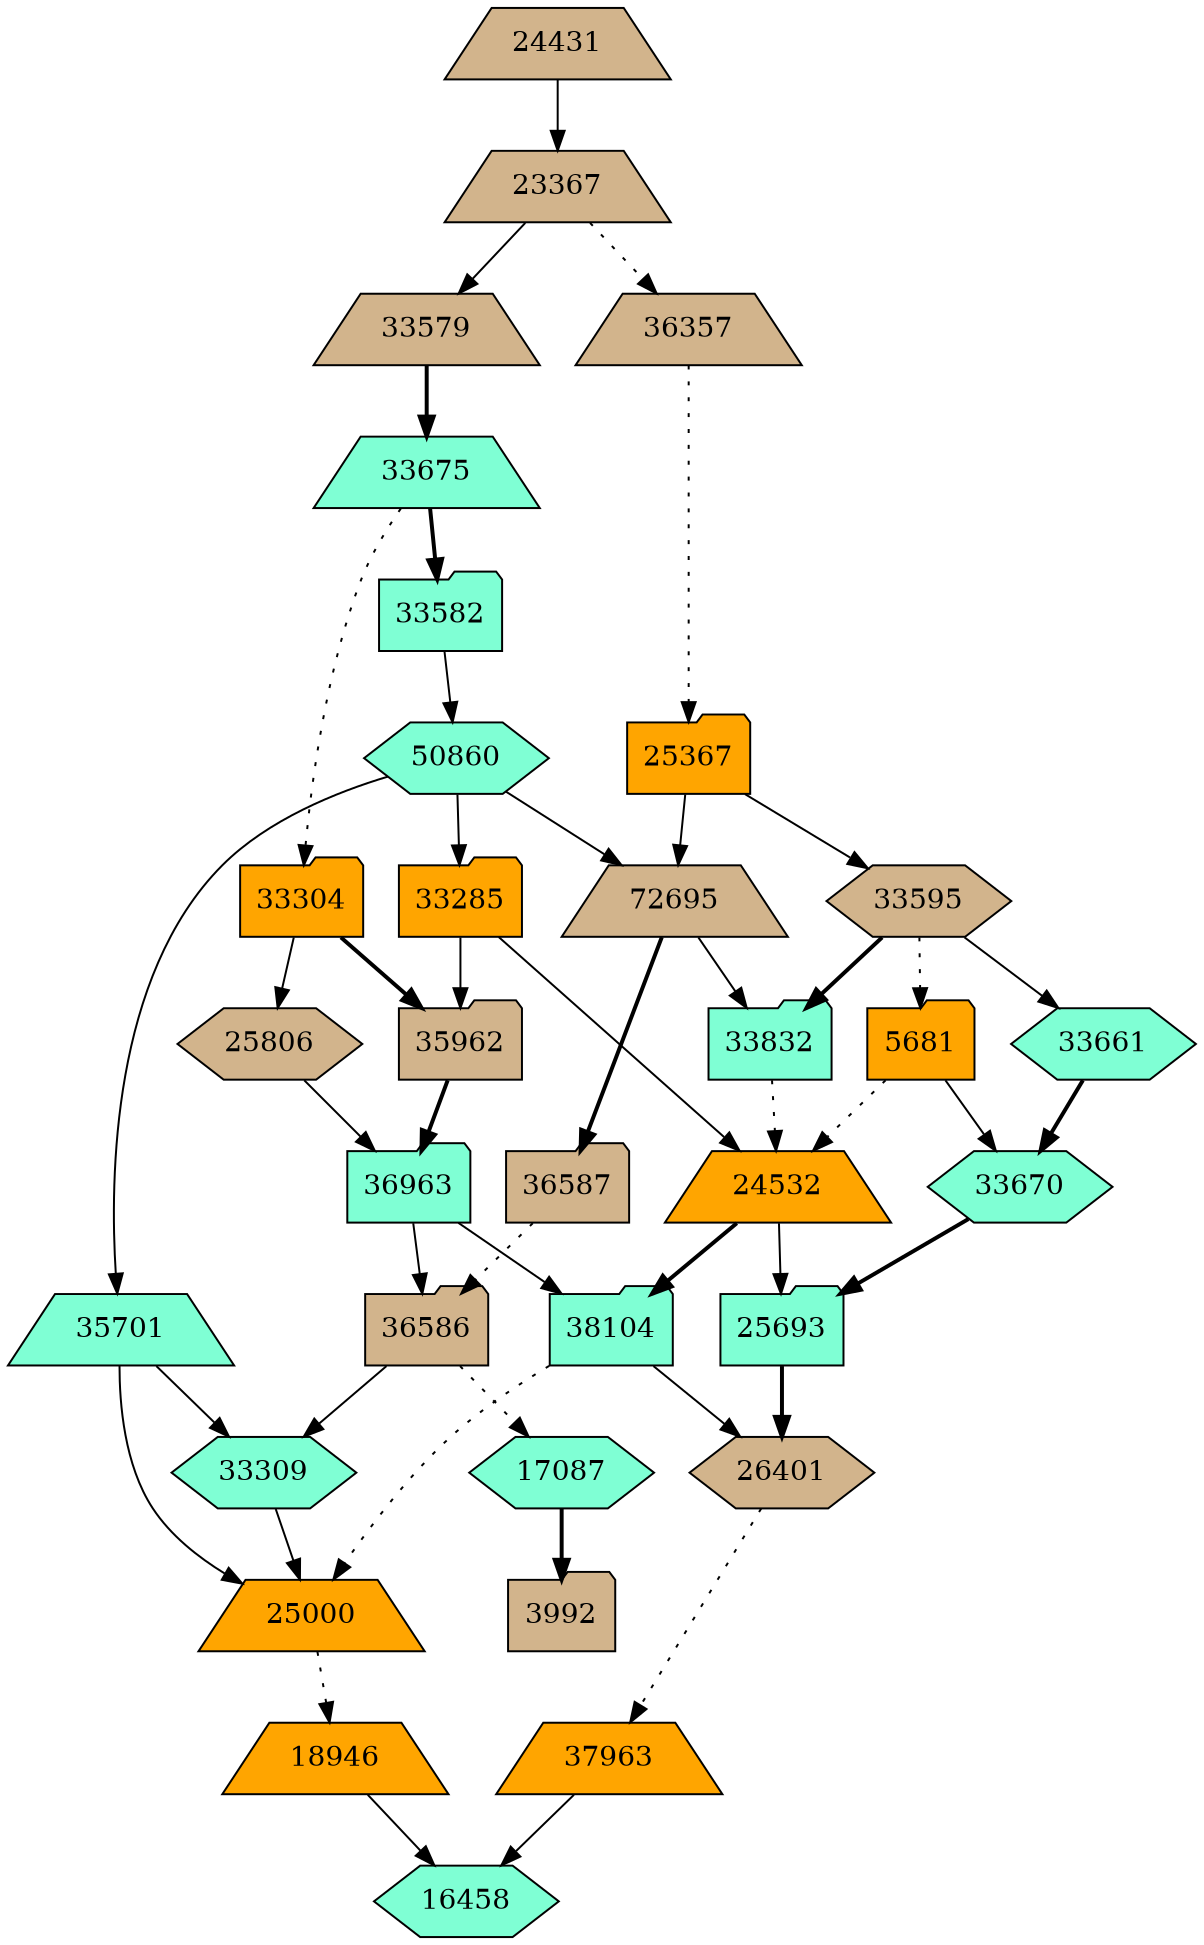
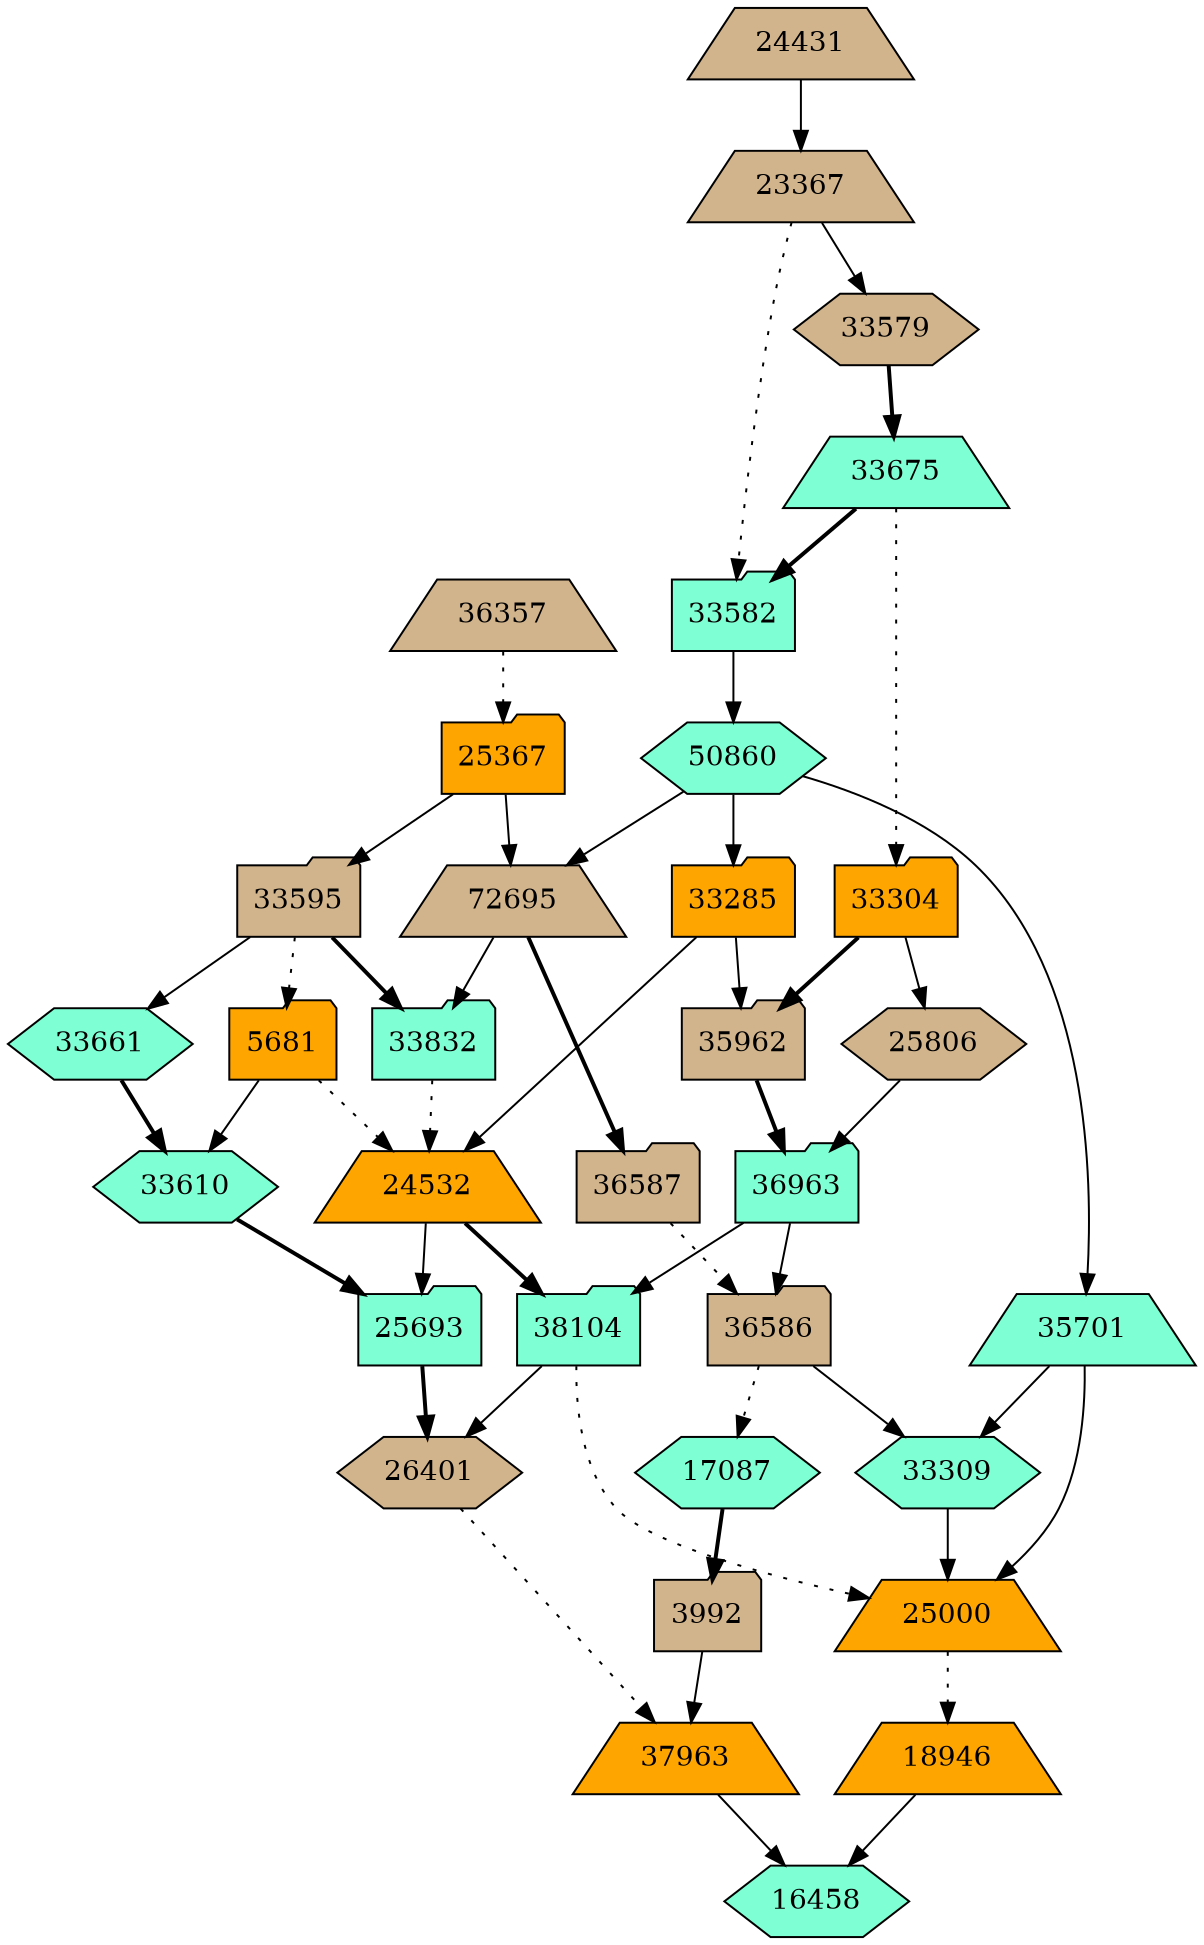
(616, 251) -> (759, 390)
(427, 329) -> (886, 329)
(919, 901) -> (299, 901)
(1020, 1187) -> (186, 1187)
none -> (698, 1677)
